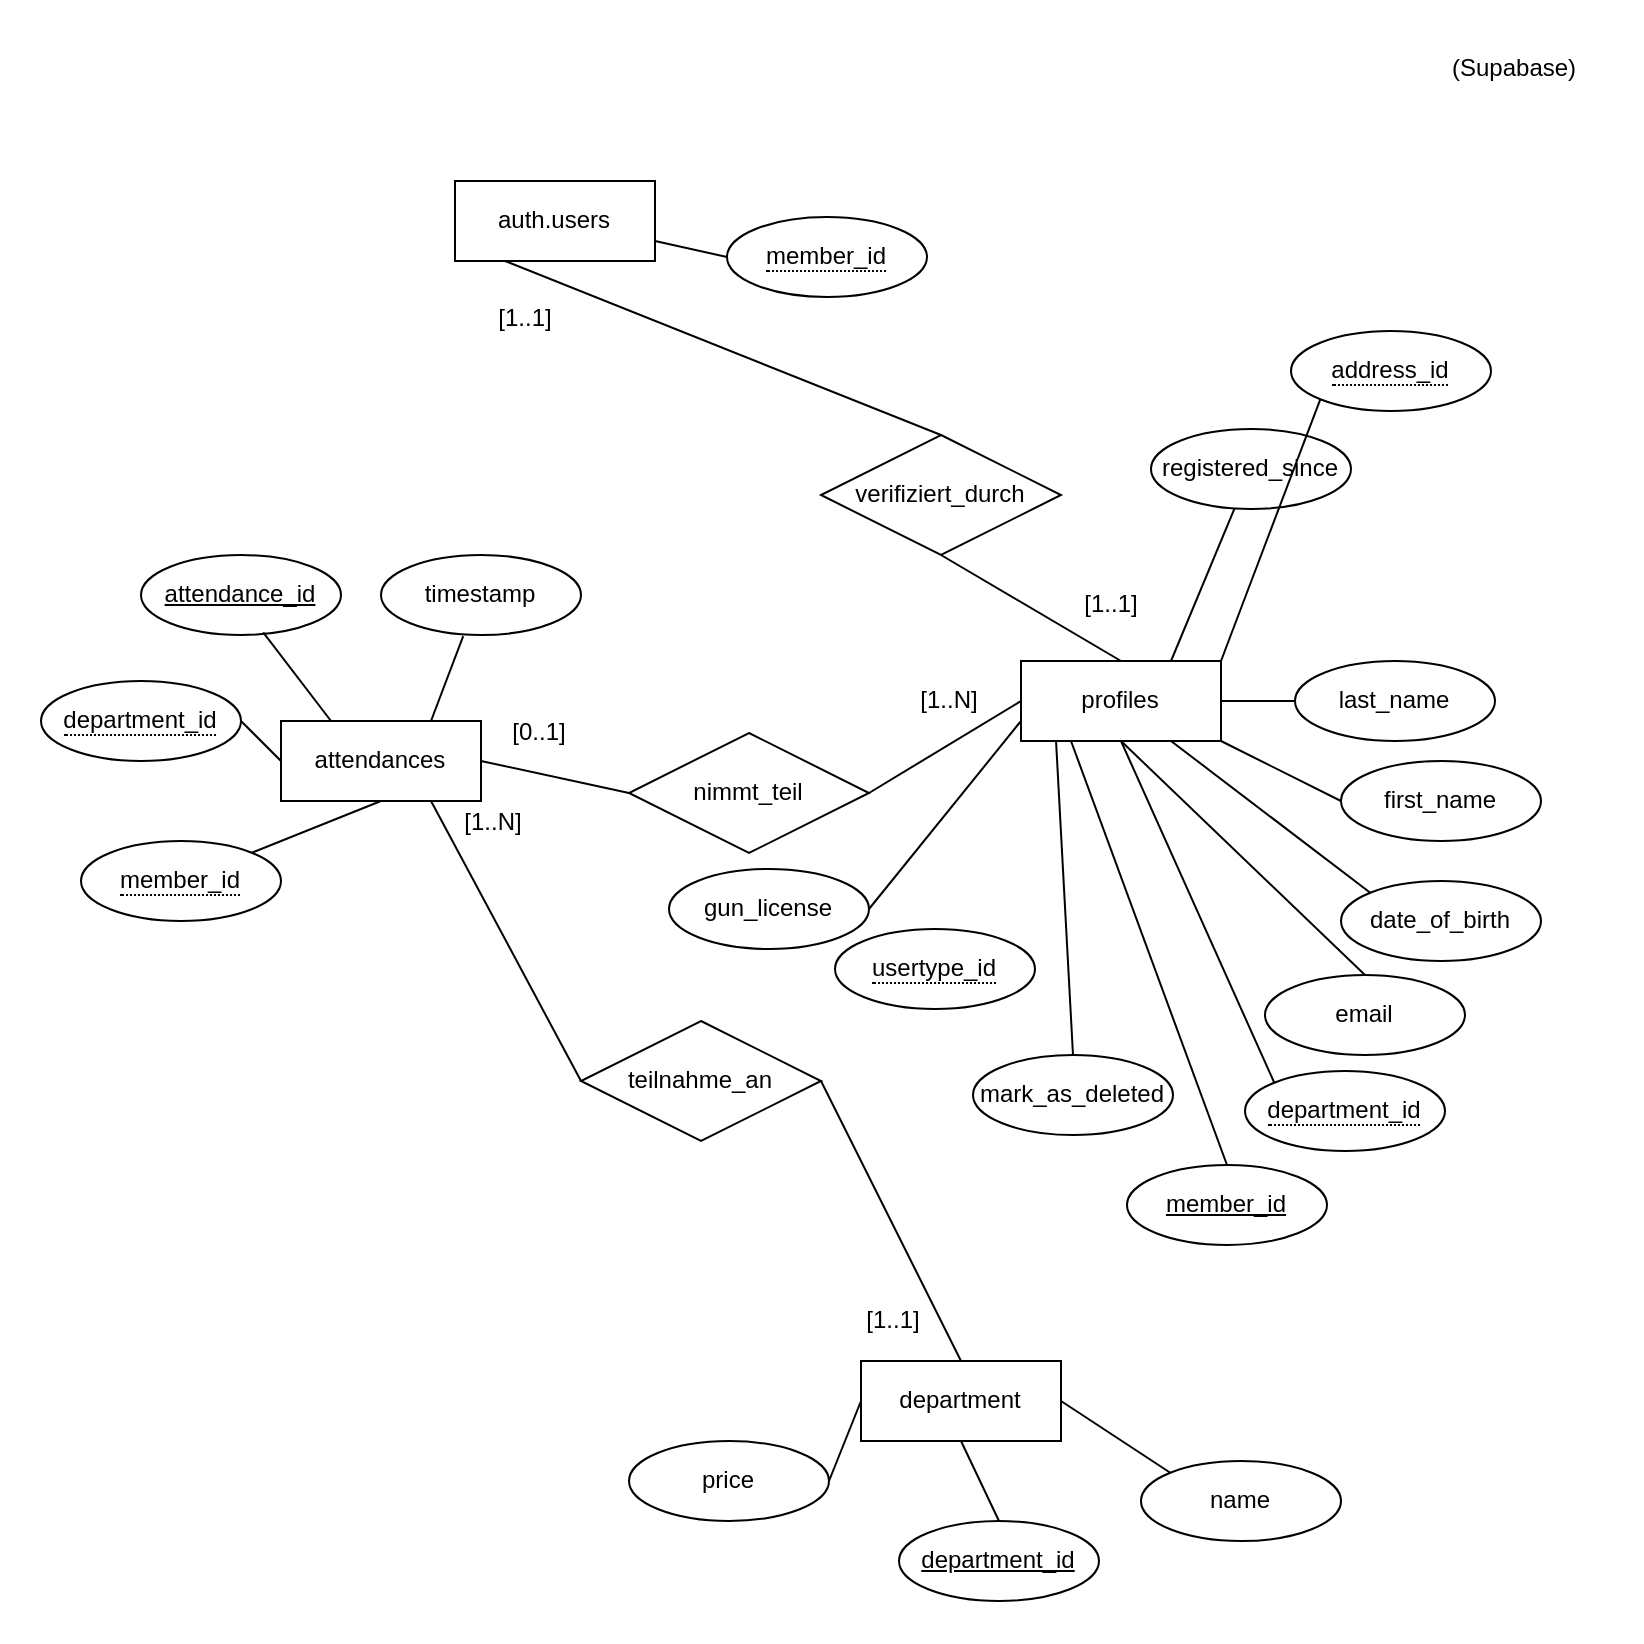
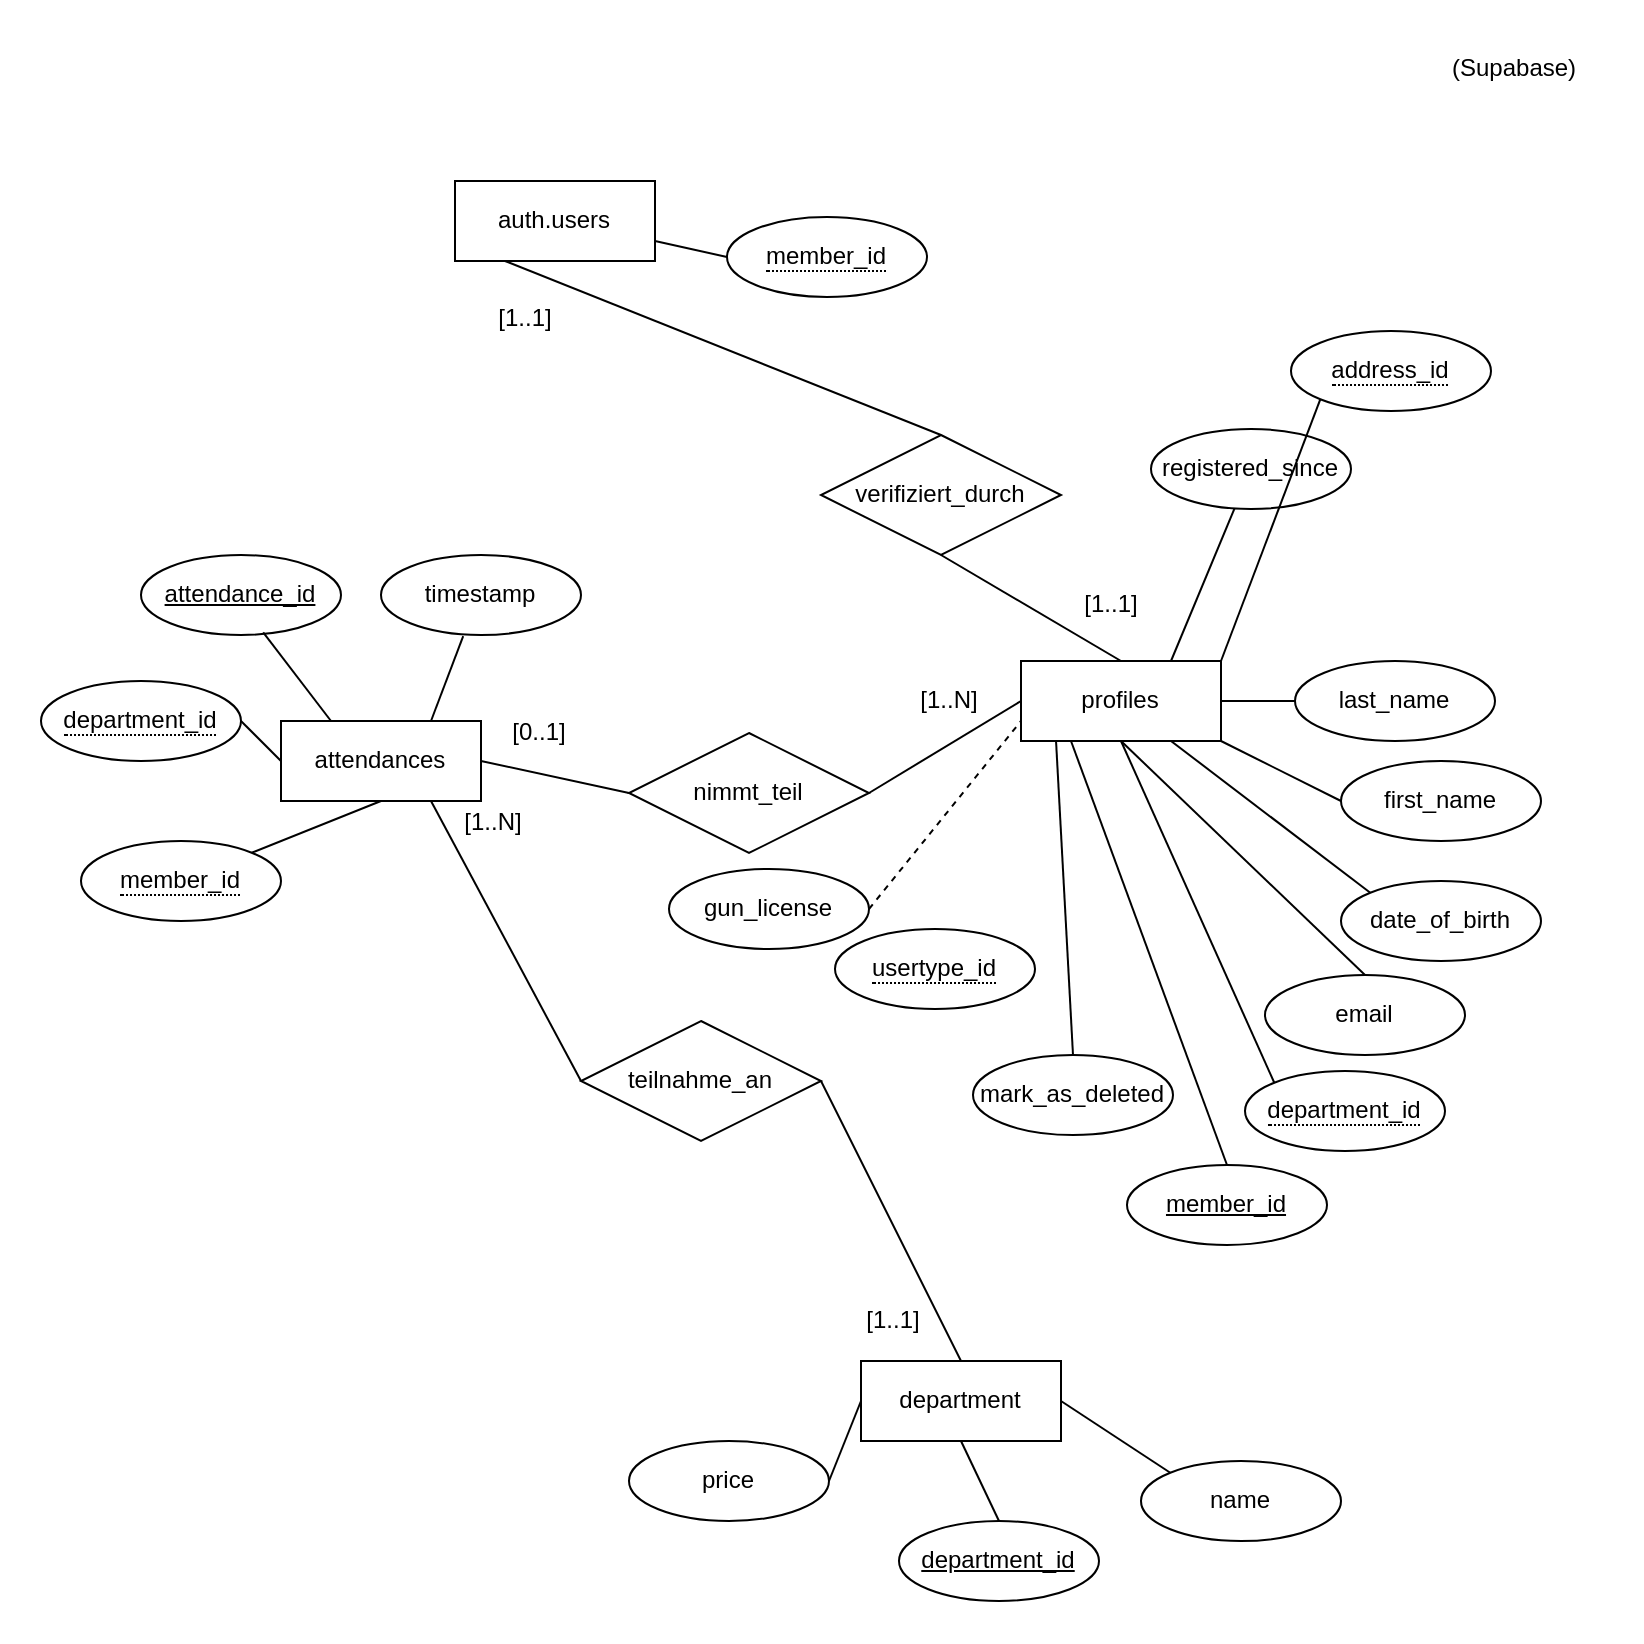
(946, 814) -> (946, 814)
